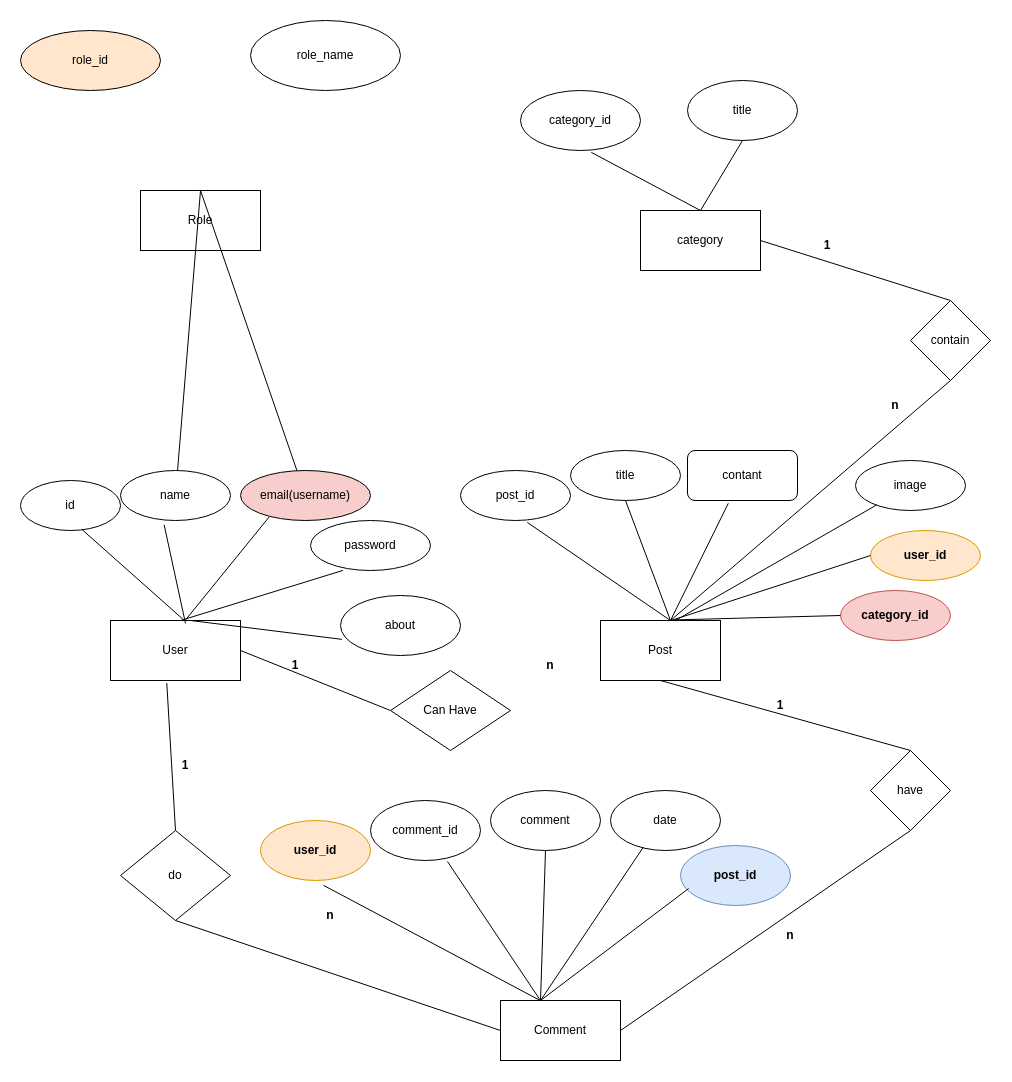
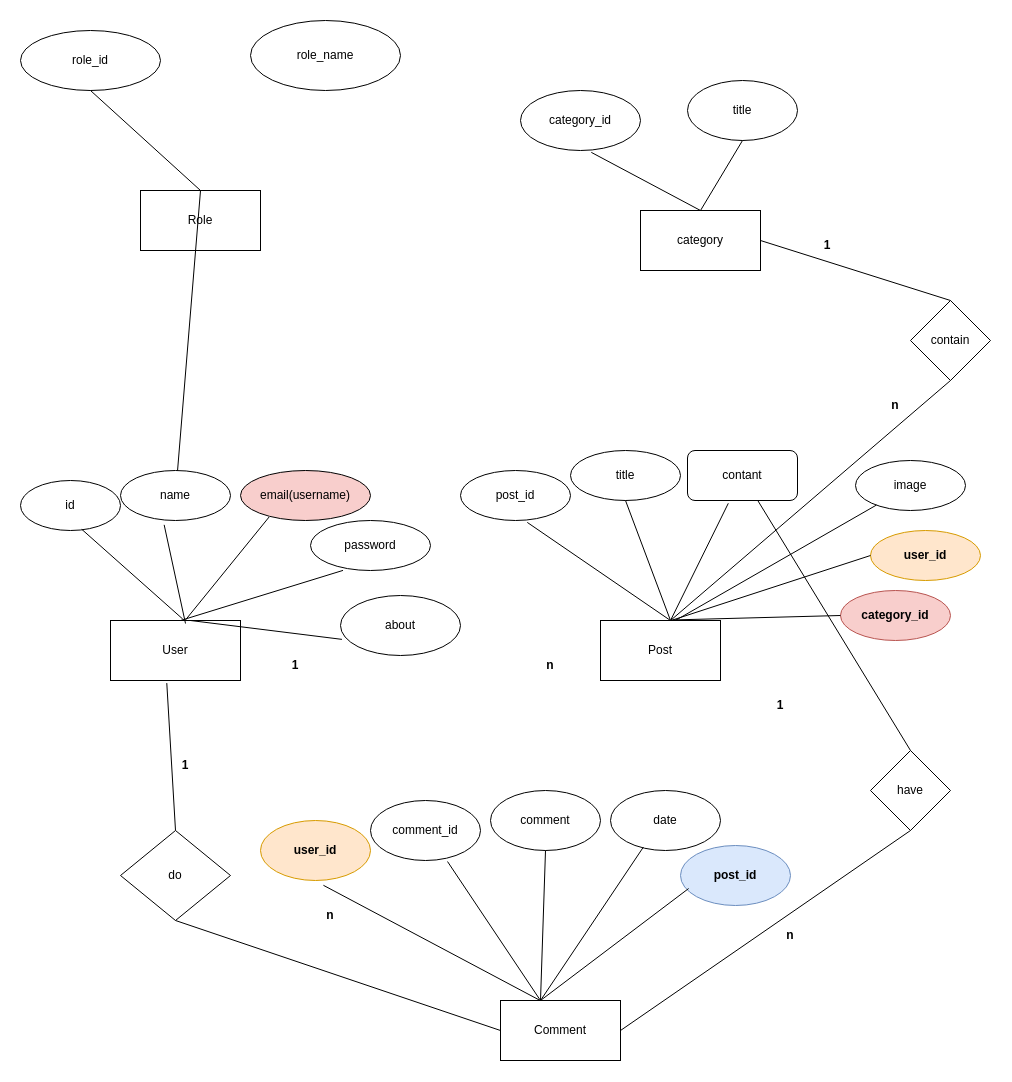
(91, 61) -> (91, 61)
(249, 333) -> (145, 140)
(316, 681) -> none
(451, 711) -> none
(786, 716) -> (834, 626)
